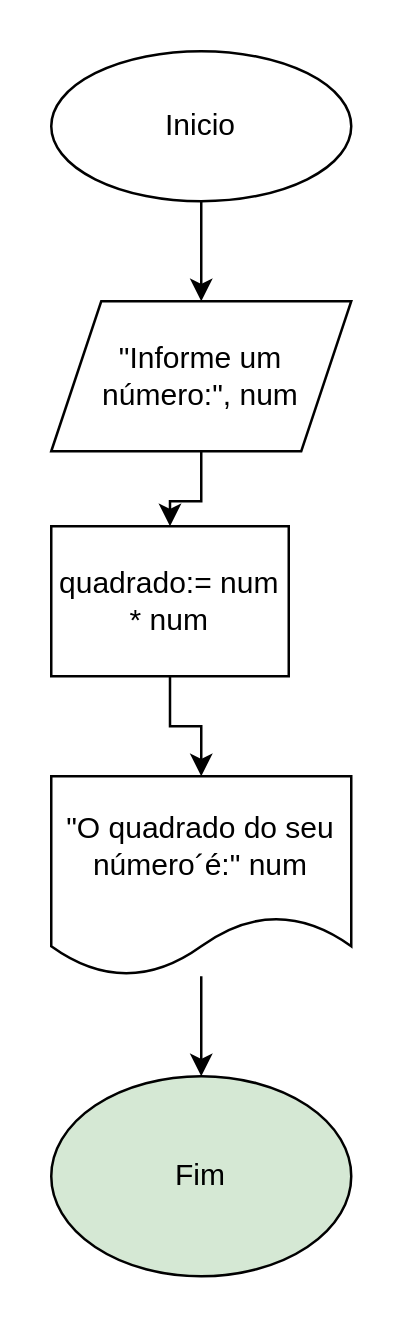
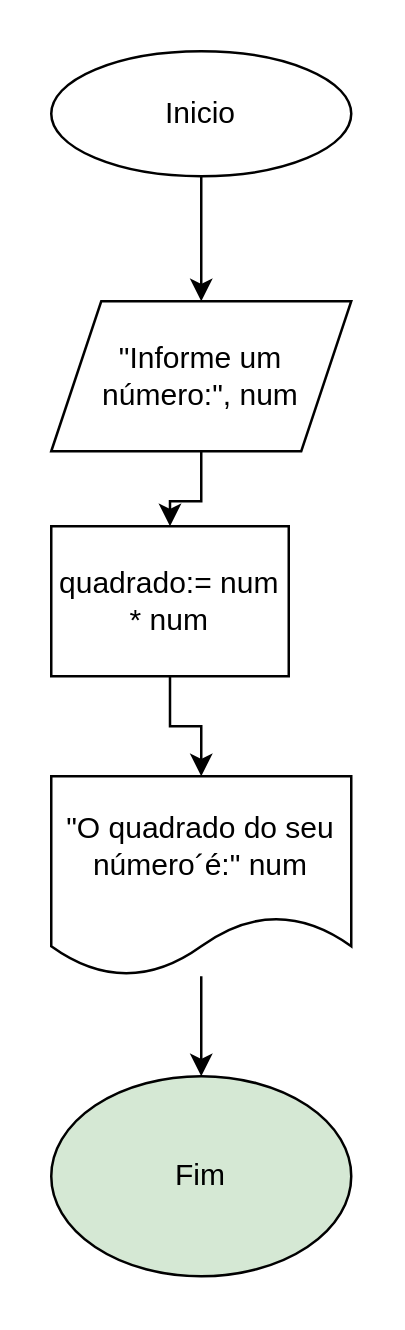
(201, 126) -> (201, 114)
